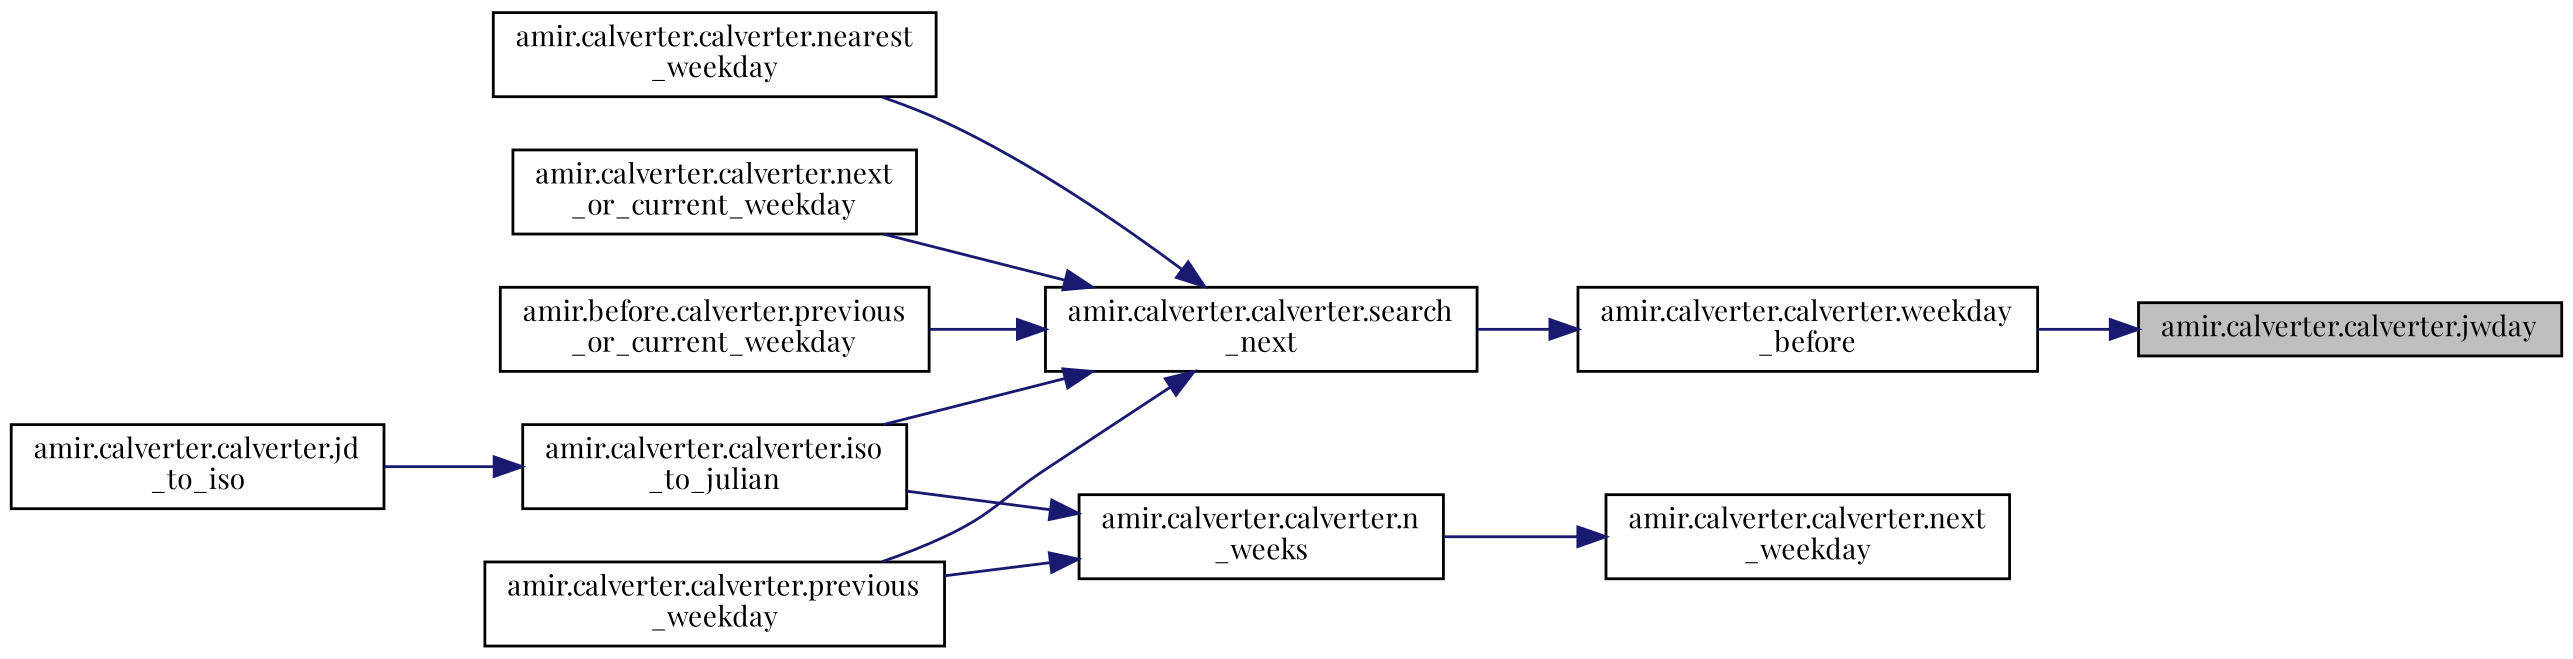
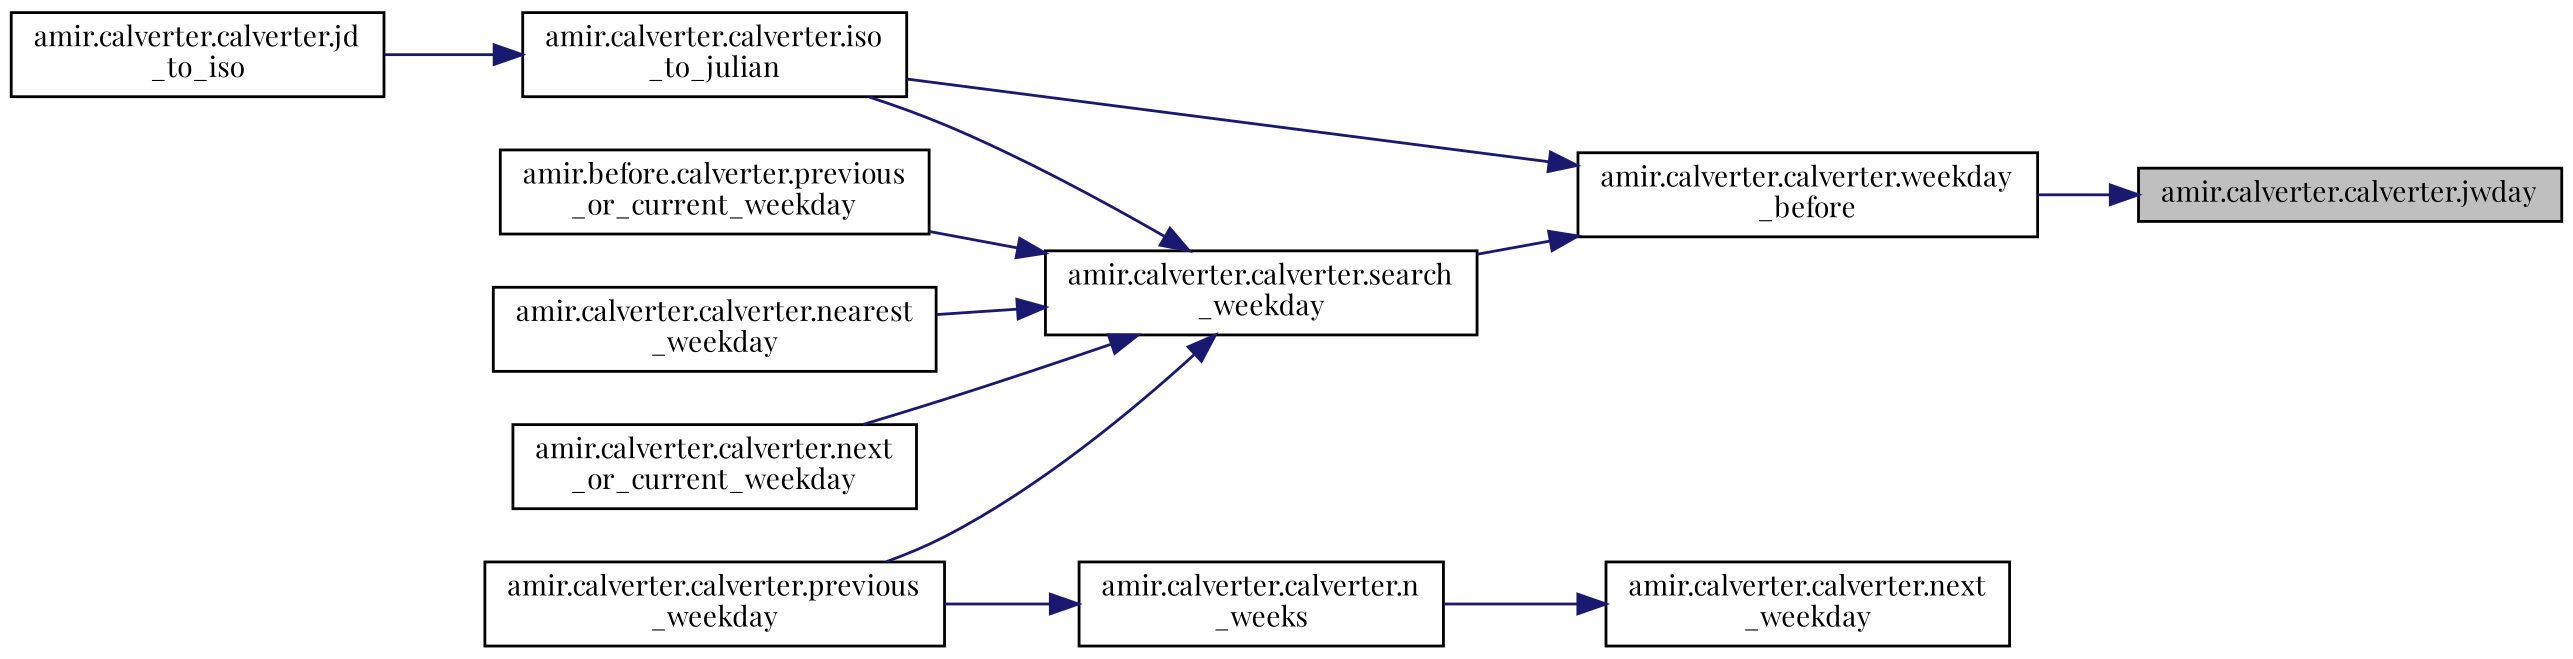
(1261, 329) -> (1261, 293)
(975, 500) -> (1228, 120)
